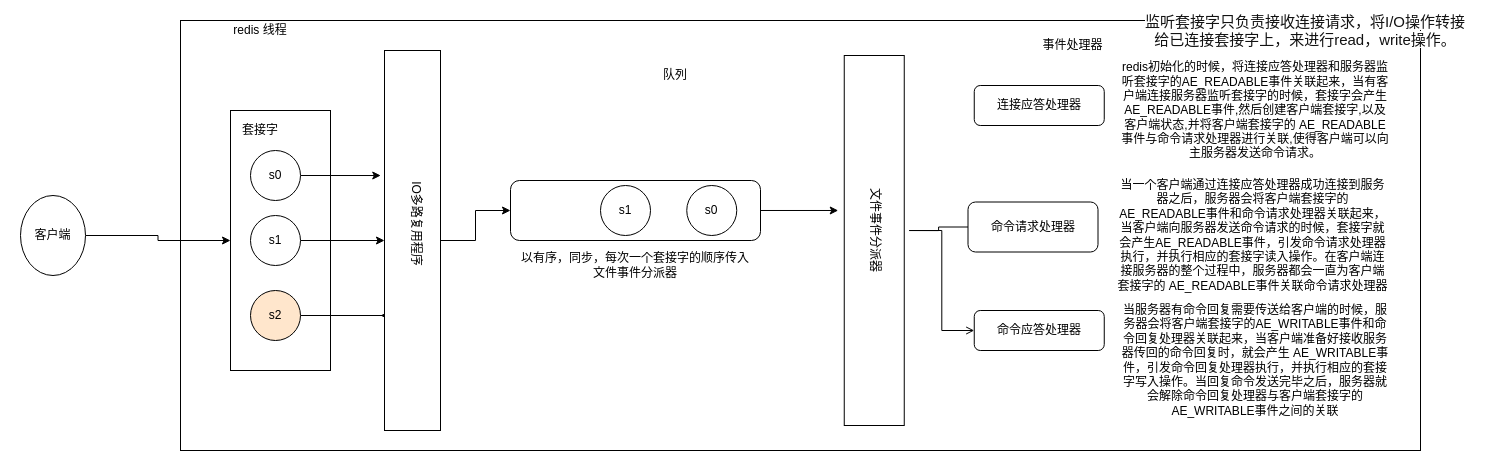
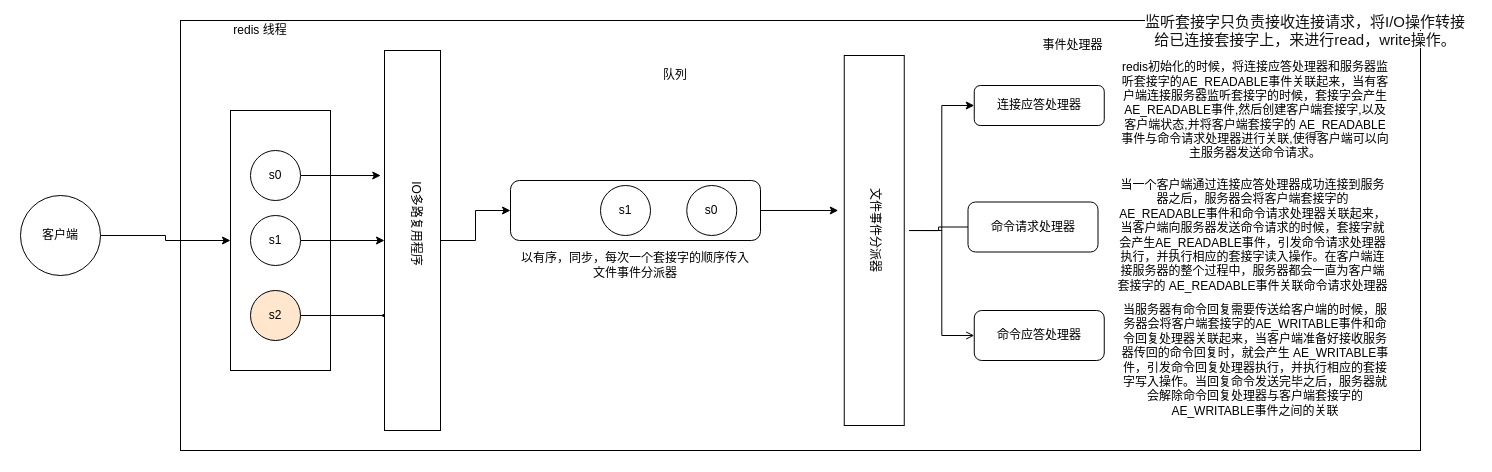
(261, 131) -> none
none -> (942, 153)
(53, 236) -> (61, 236)
(1039, 331) -> (1039, 336)
